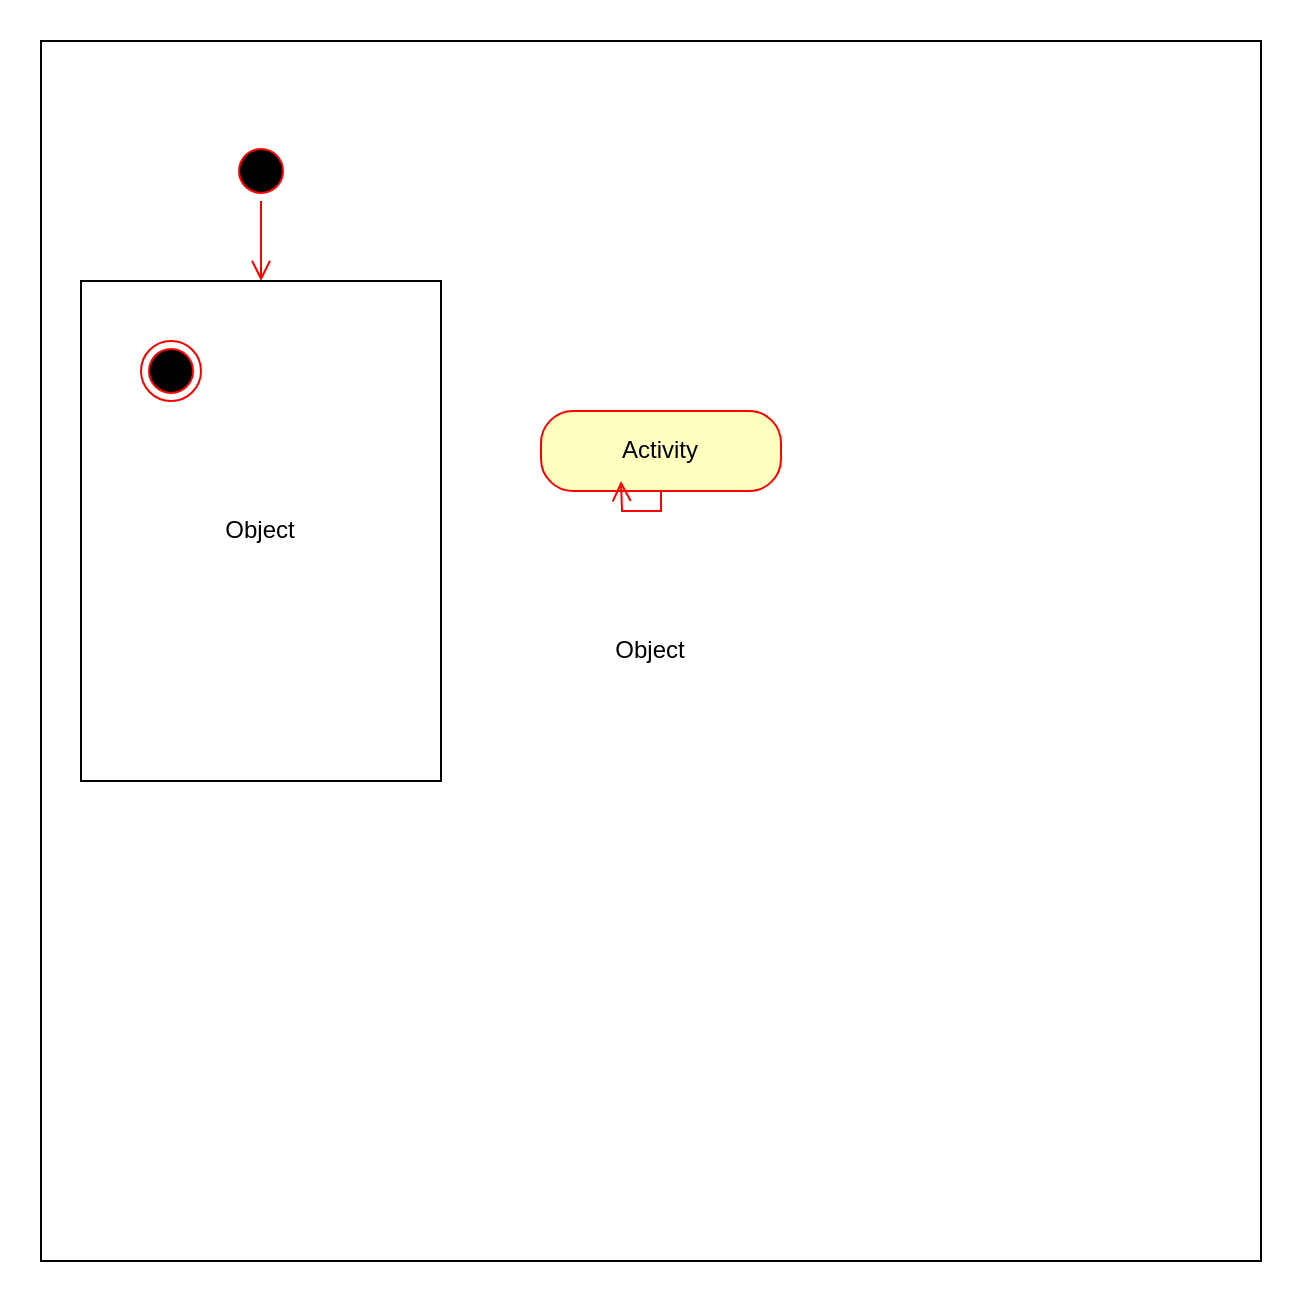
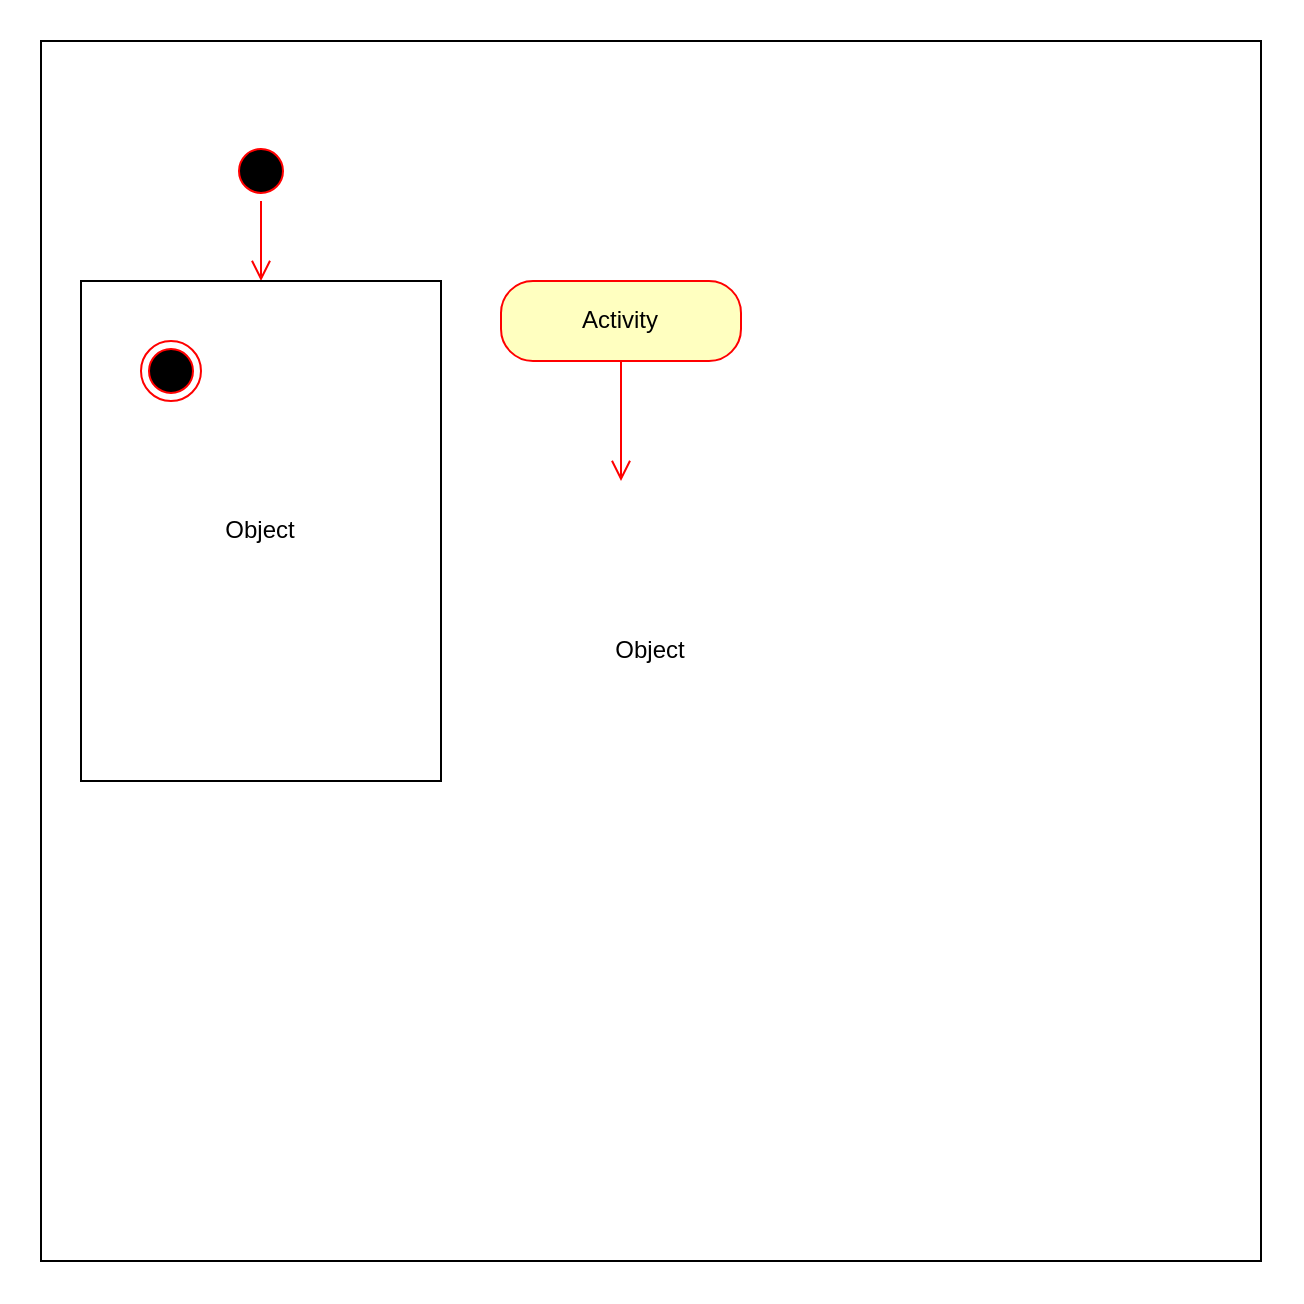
(661, 451) -> (621, 321)
